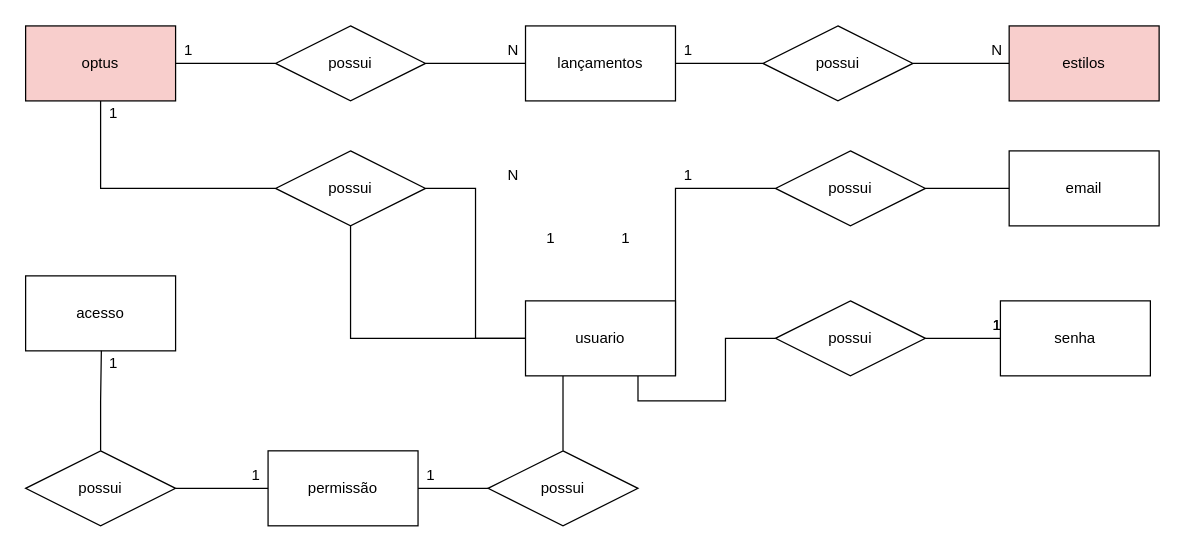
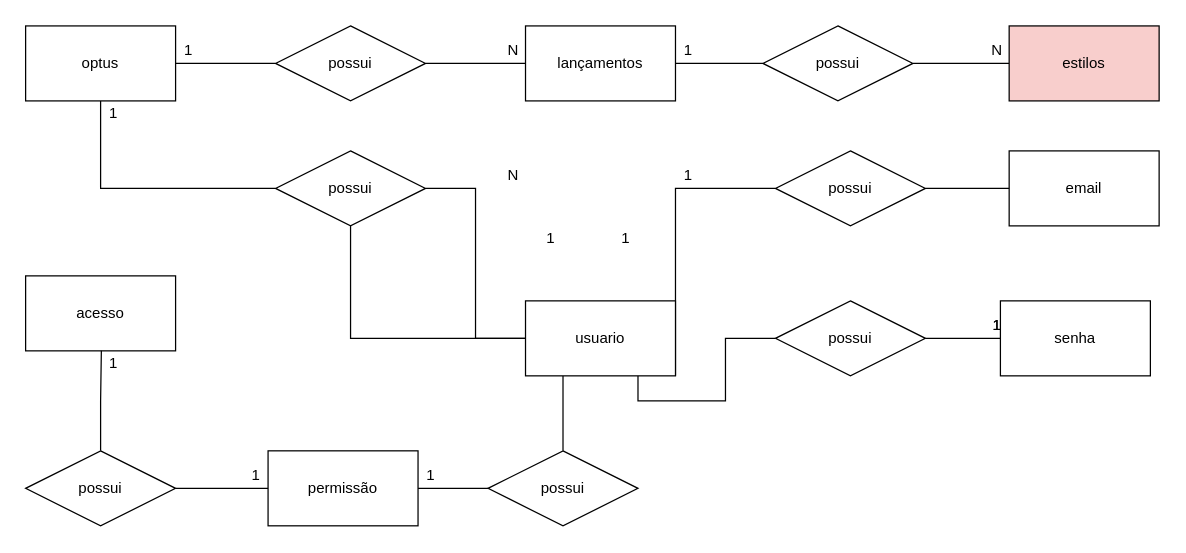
(101, 63) -> (101, 63)
